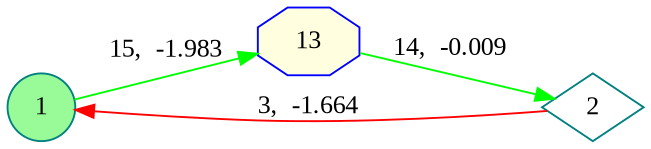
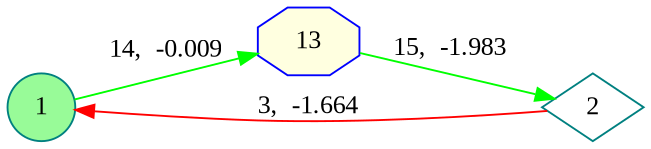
(451, 48) -> (451, 48)
(167, 50) -> (167, 50)
